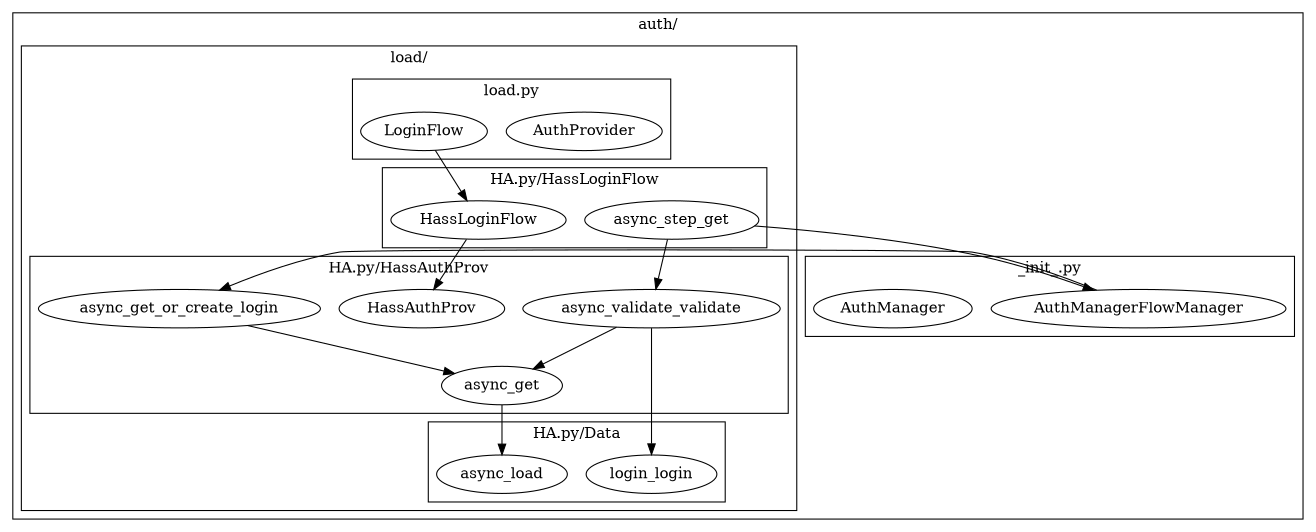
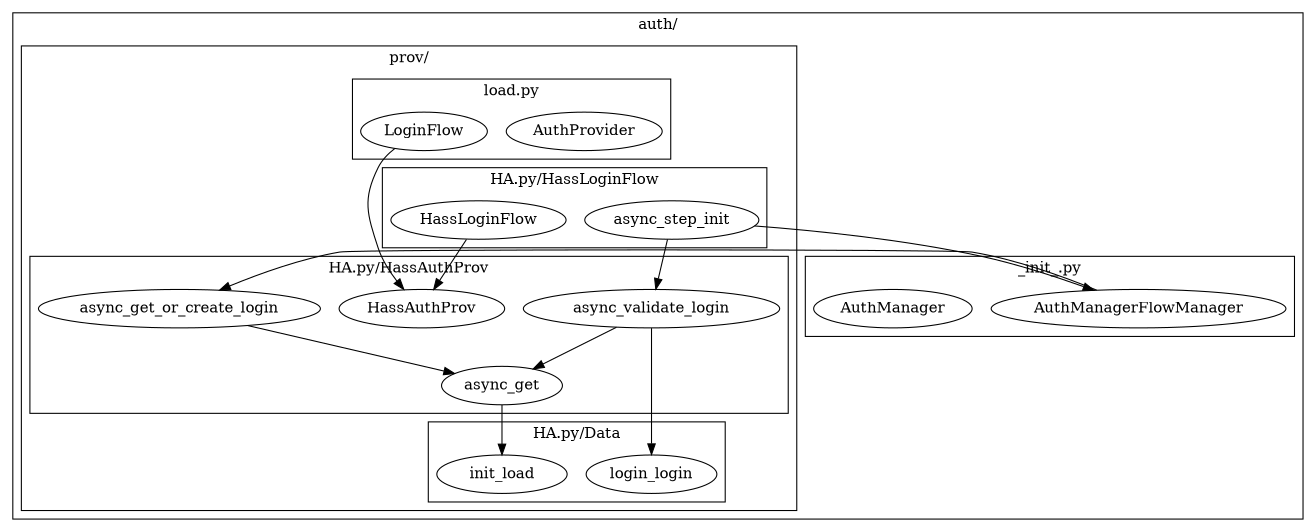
(409, 58) -> (409, 58)
(451, 175) -> (369, 214)
(672, 220) -> (672, 220)
(652, 309) -> (652, 309)
(502, 474) -> (502, 474)
